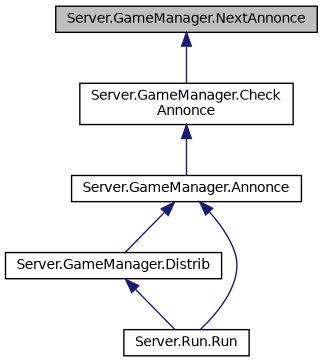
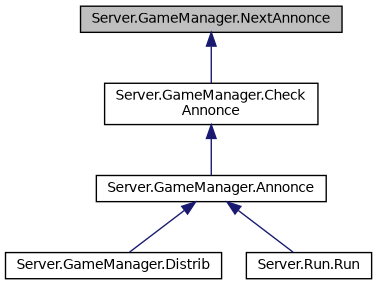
(155, 309) -> none
